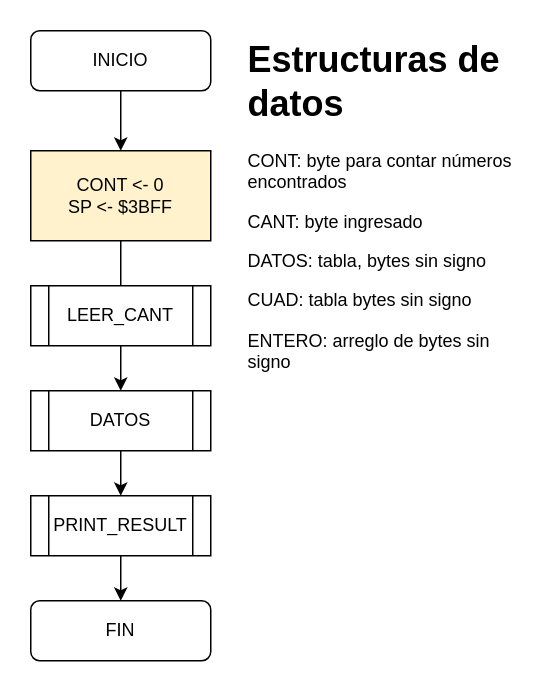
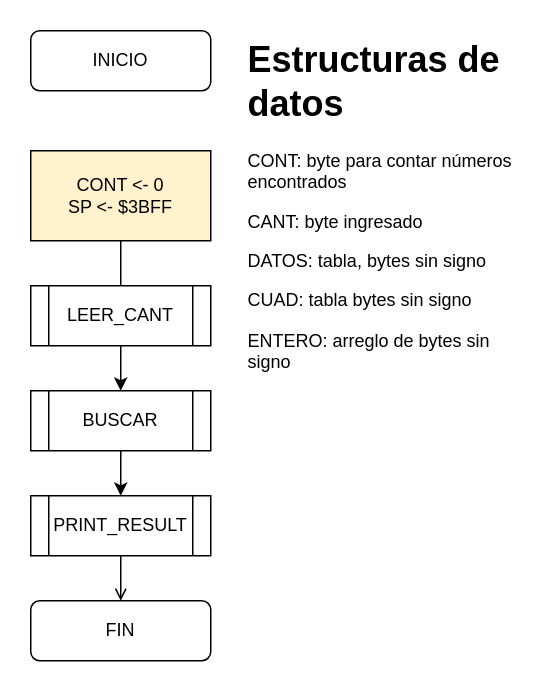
(121, 116) -> none
(121, 421) -> (121, 421)
(121, 589) -> (121, 591)
